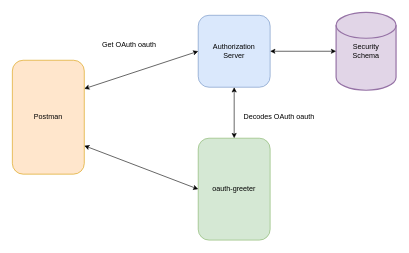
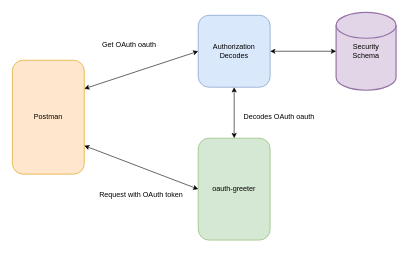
(234, 51) -> (234, 51)
none -> (141, 195)
